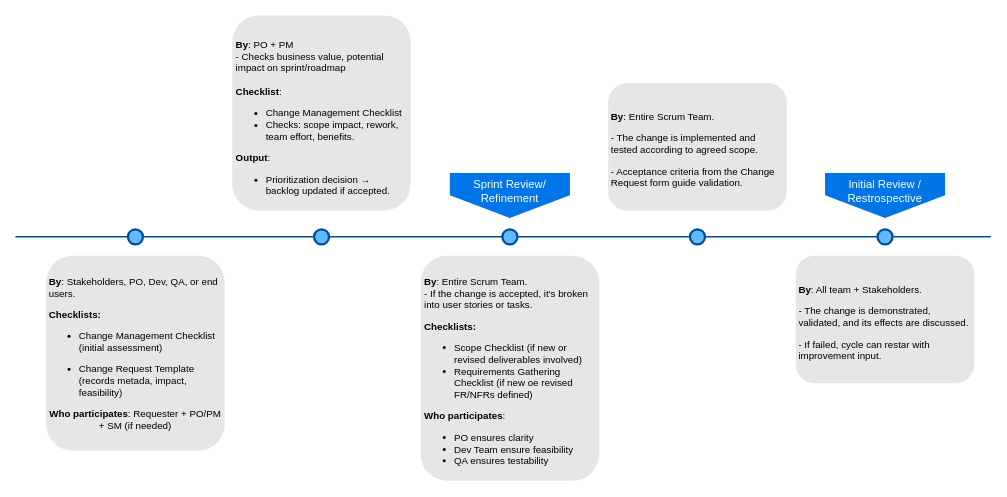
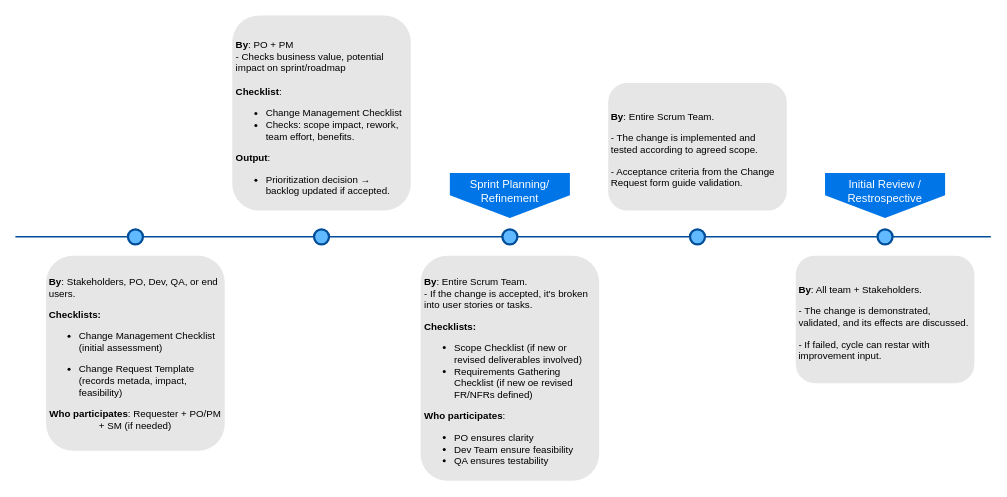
(510, 192) -> (510, 192)
